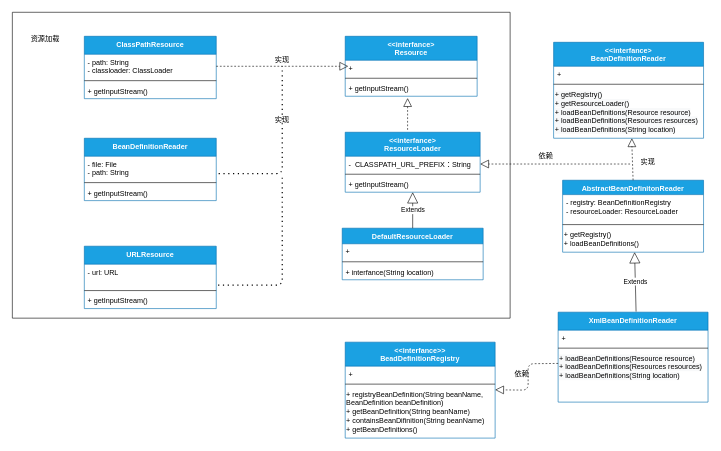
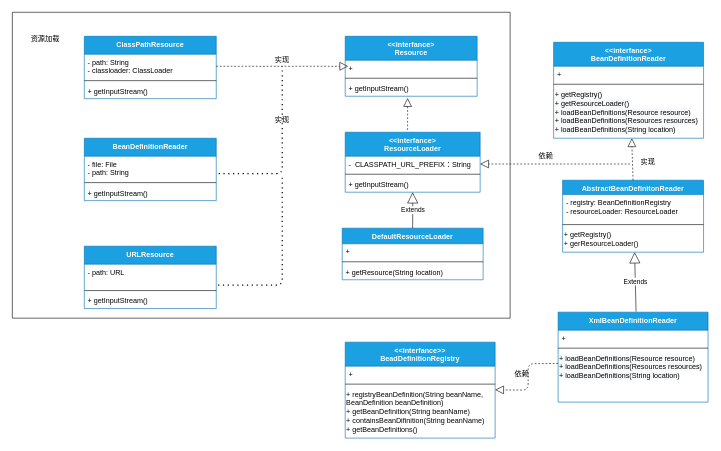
(606, 240) -> (606, 240)
(104, 272) -> (107, 272)
(398, 272) -> (401, 272)
